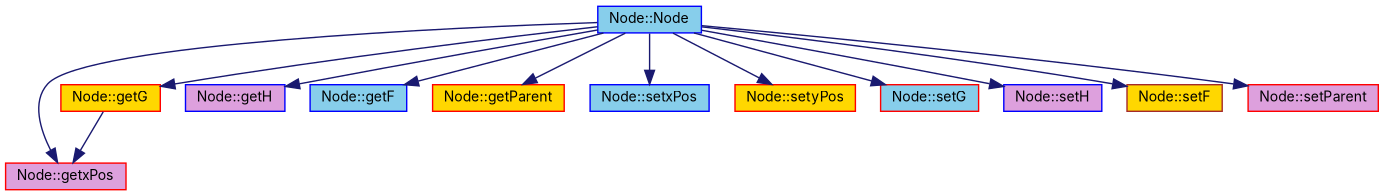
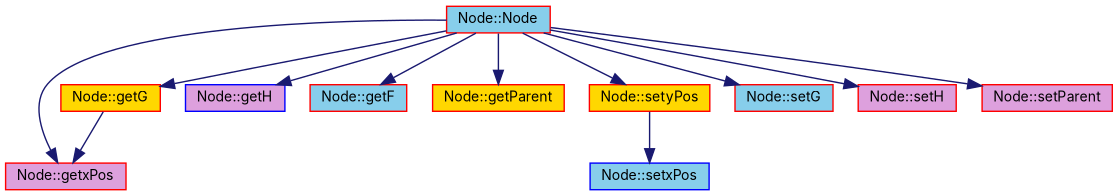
(650, 20) -> (498, 20)
(650, 52) -> (650, 130)
(358, 98) -> (358, 98)
(1053, 98) -> (907, 98)
(1175, 98) -> none
